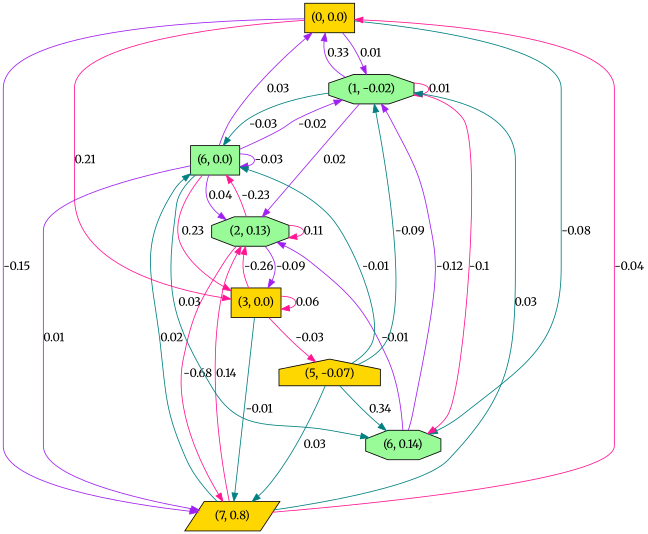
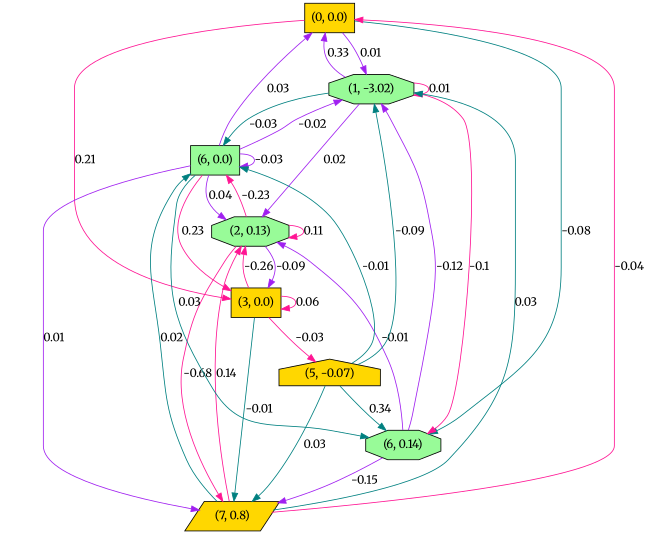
(371, 89) -> (371, 89)
(3, 209) -> (335, 482)
